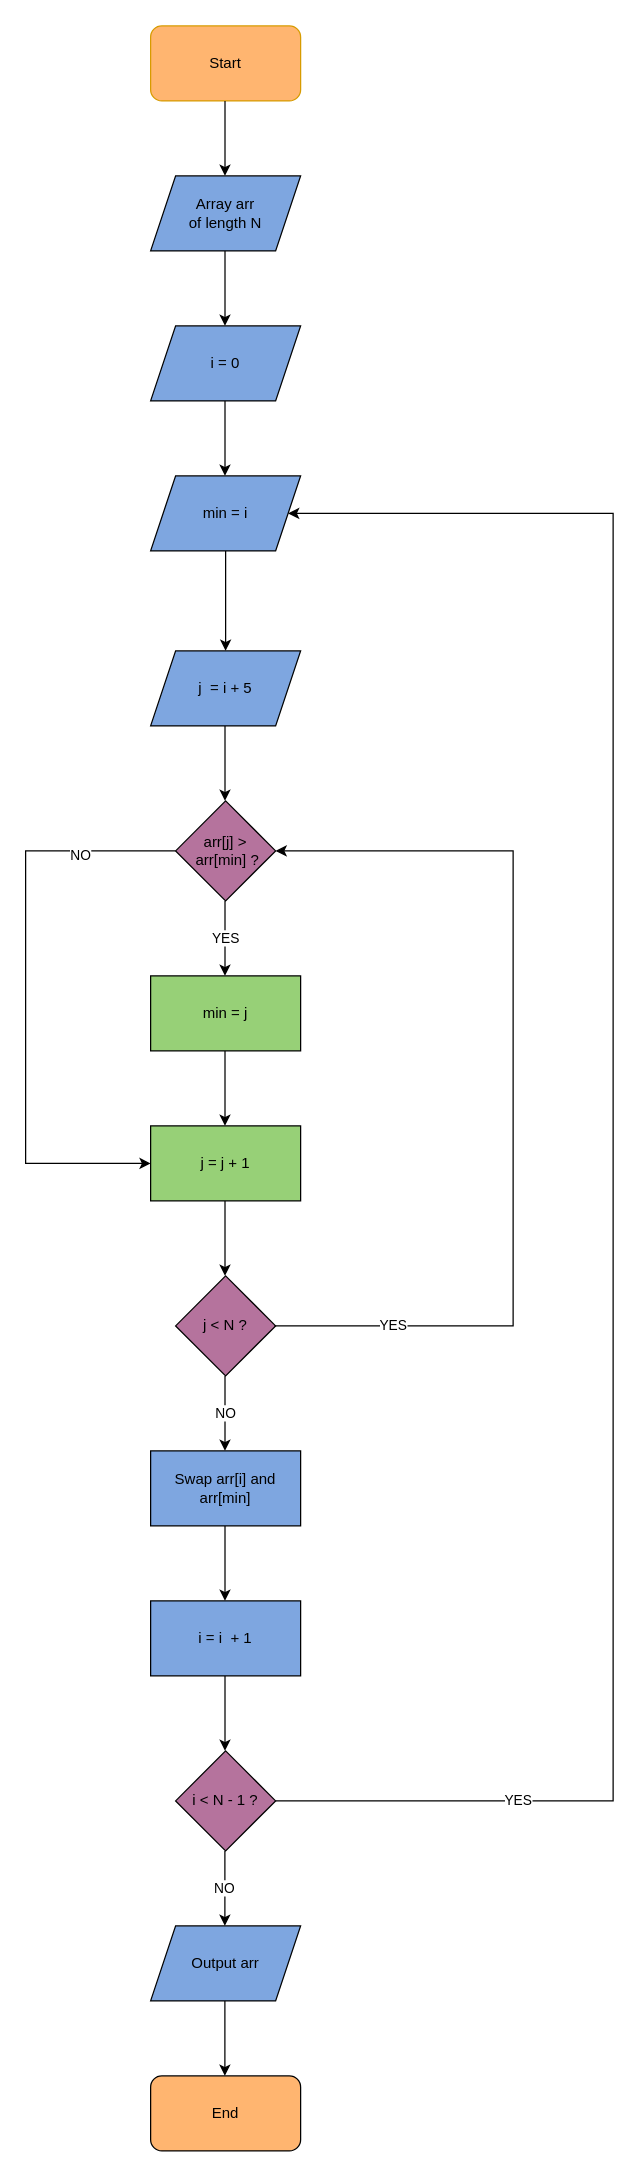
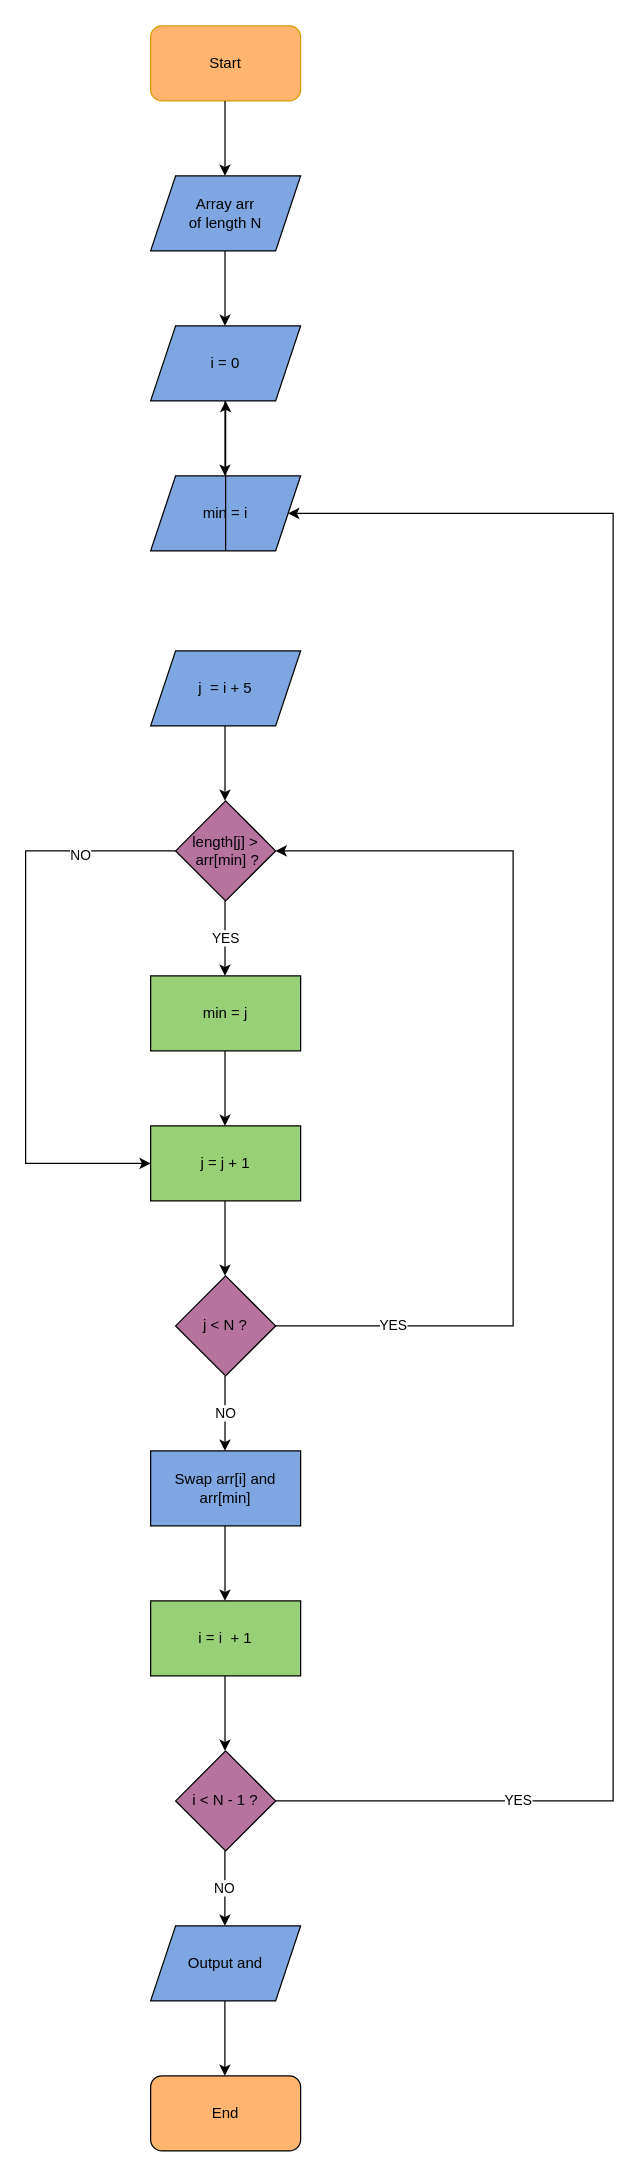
(226, 597) -> (226, 512)
(226, 851) -> (226, 851)
(226, 1638) -> (226, 1638)
(226, 1963) -> (226, 1963)
